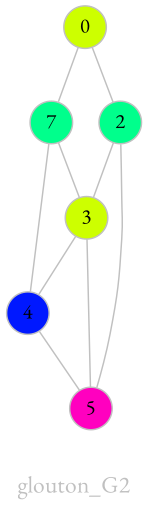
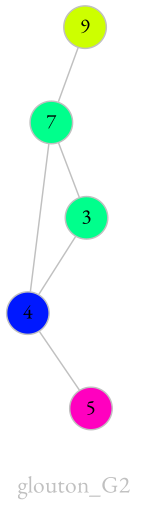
(85, 27) -> (85, 27)
(120, 122) -> none
(87, 218) -> (87, 218)
(89, 313) -> none
